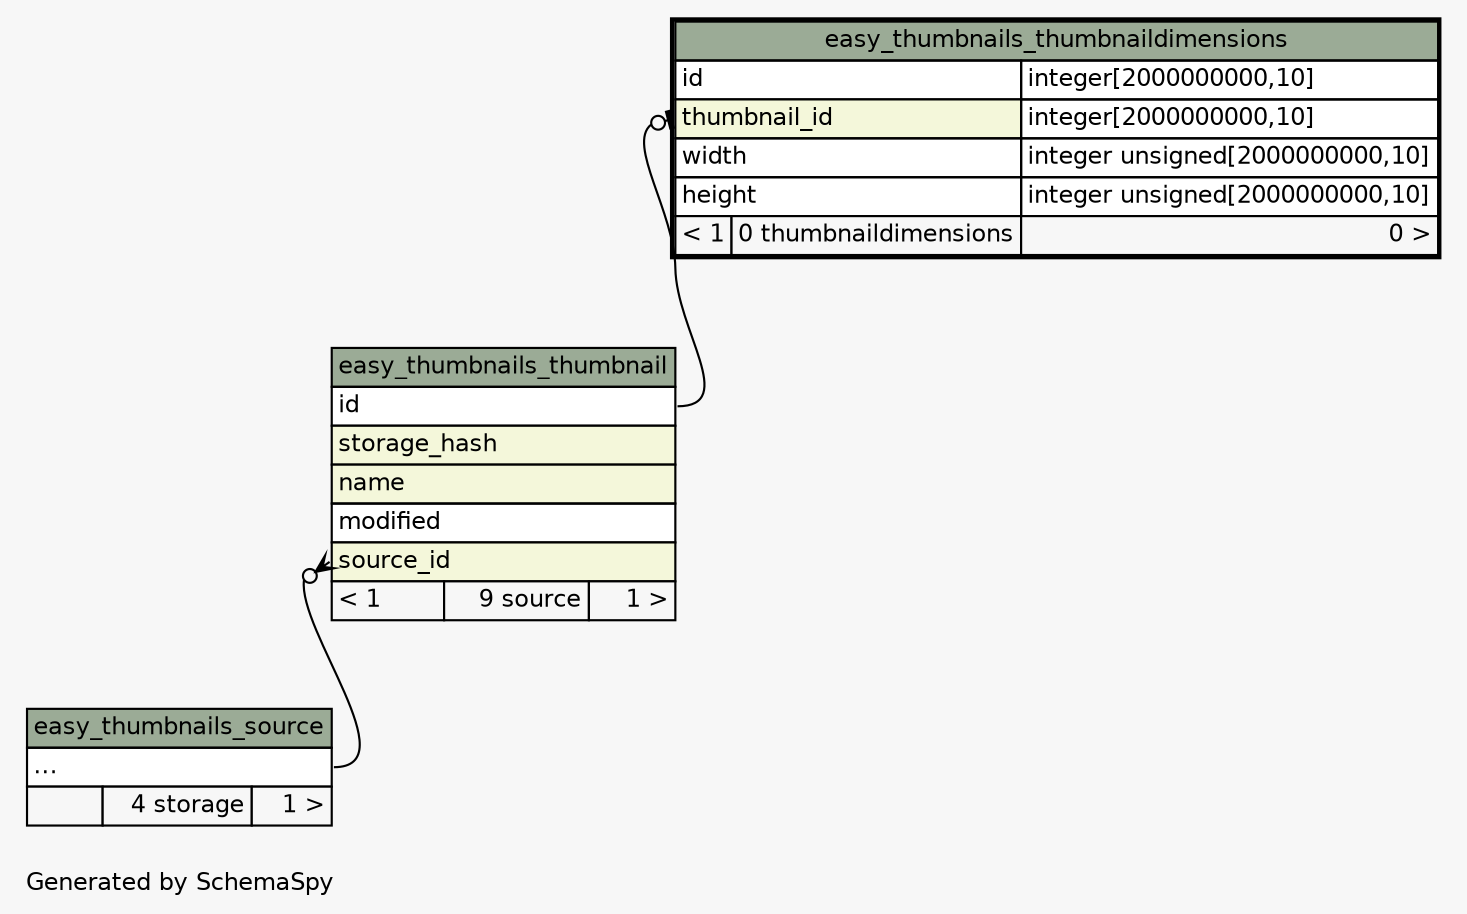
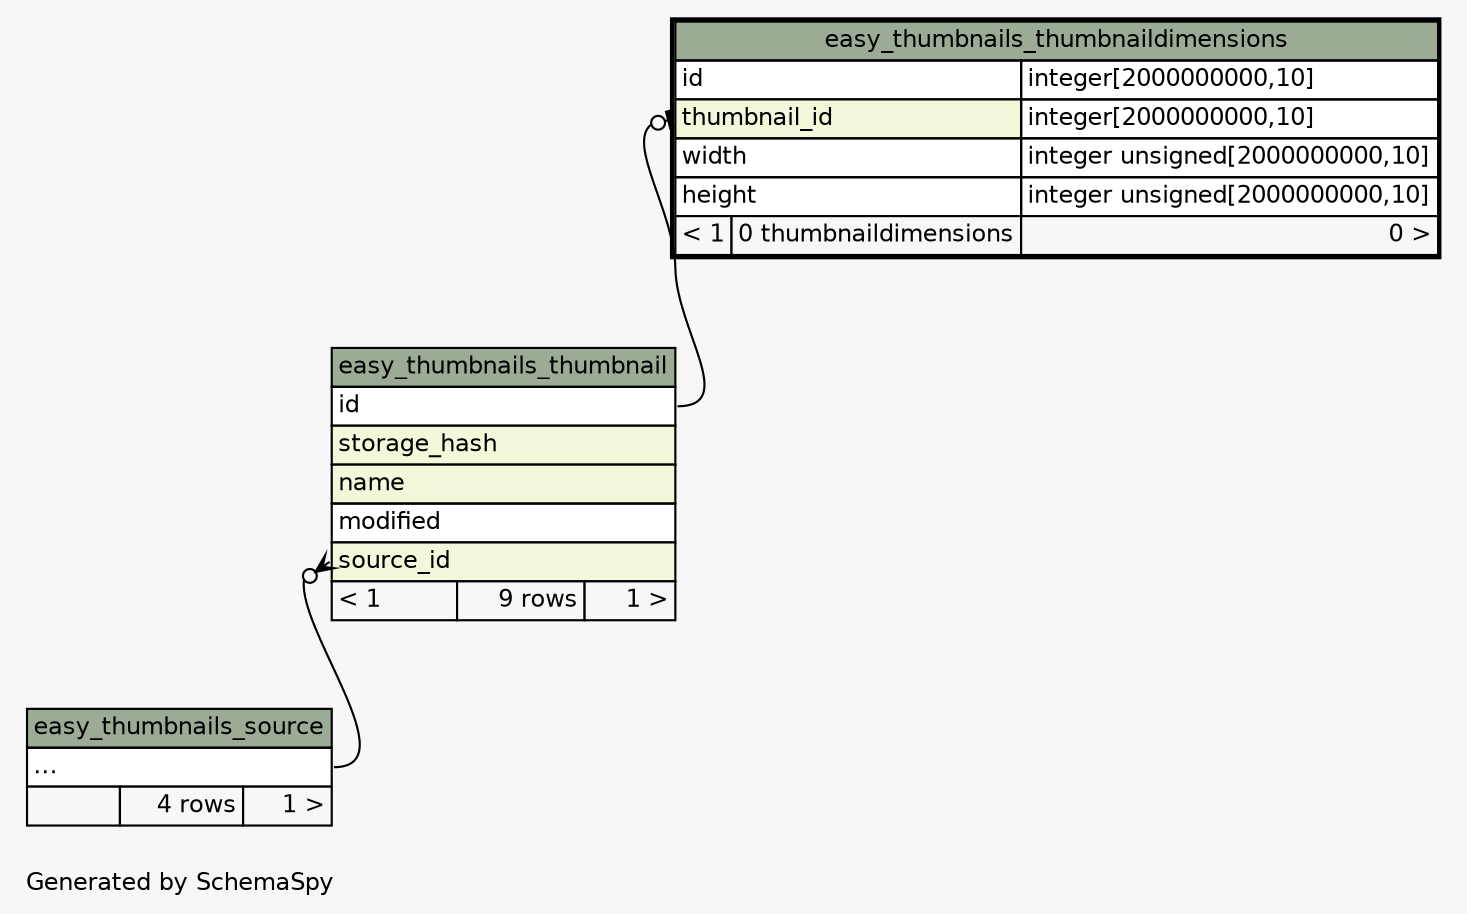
(531, 600) -> (538, 600)
(188, 805) -> (197, 805)
